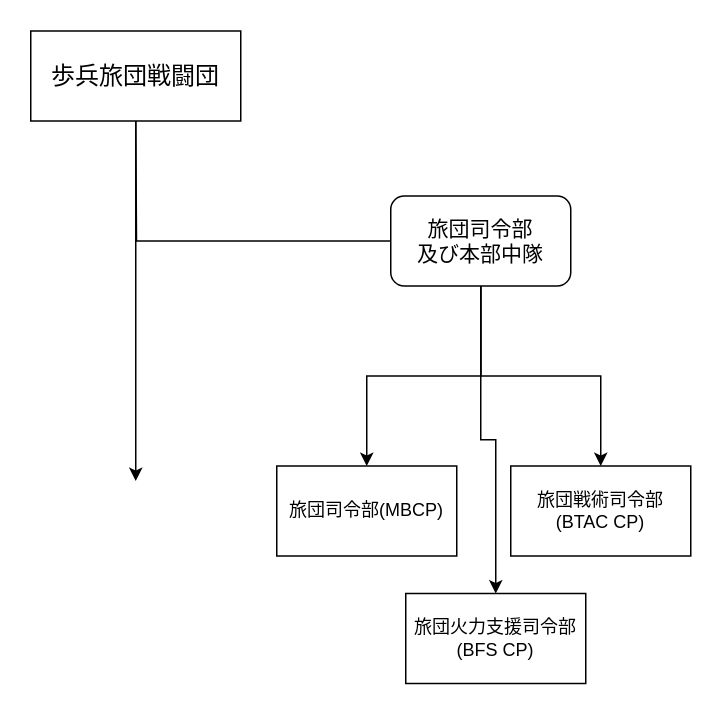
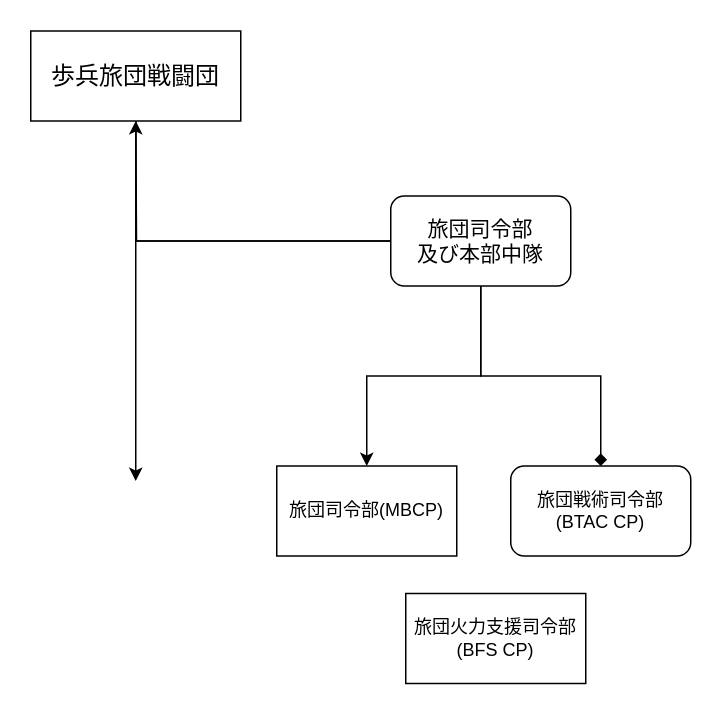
(601, 454) -> (601, 453)
(496, 474) -> (391, 241)
(601, 511) -> (601, 511)
